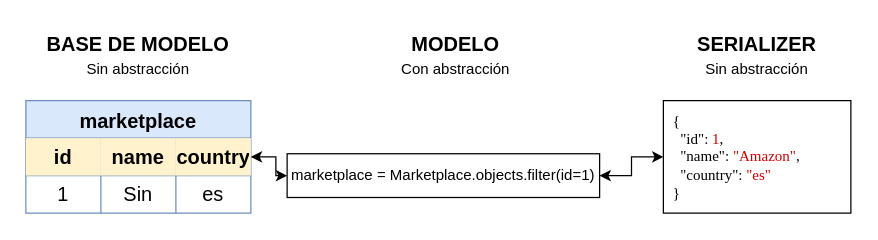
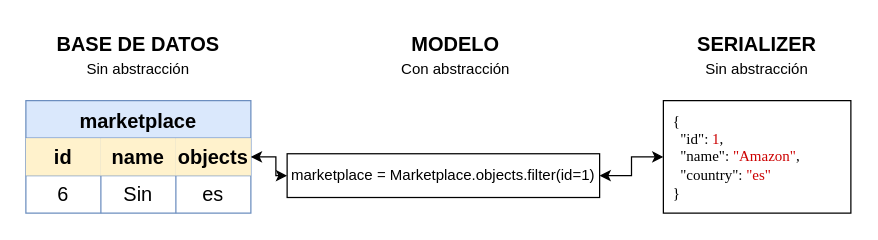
(138, 44) -> (138, 44)
(213, 157) -> (213, 157)
(63, 194) -> (63, 194)
